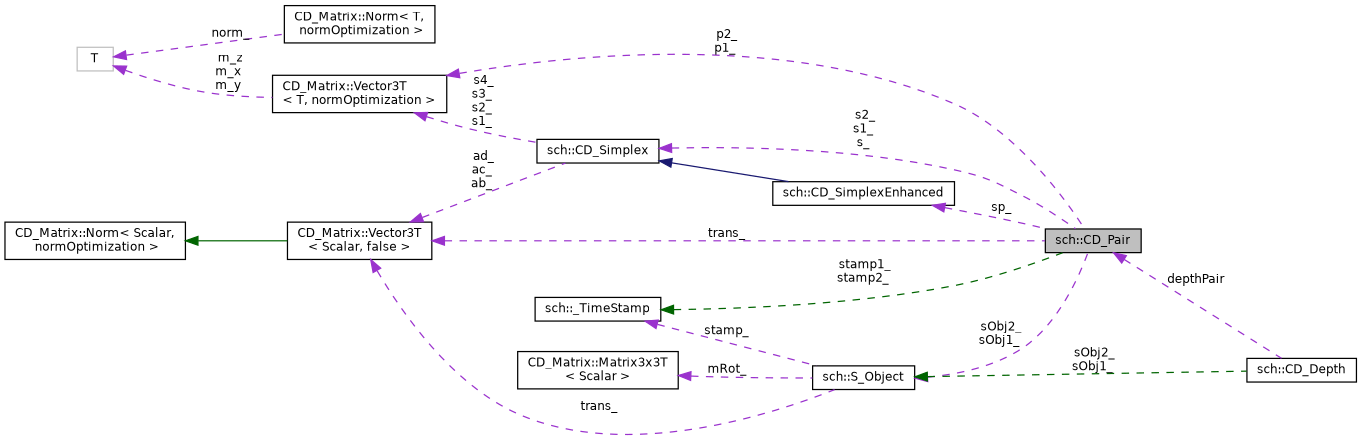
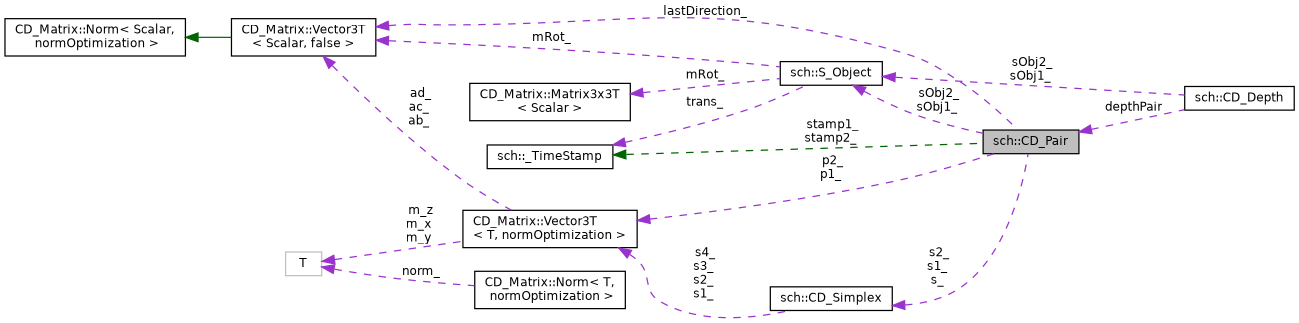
(494, 190) -> (417, 144)
(864, 194) -> none
(726, 234) -> (704, 12)
(726, 331) -> (704, 103)
(1087, 374) -> (1040, 86)
(598, 407) -> (550, 38)
